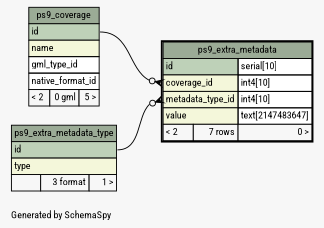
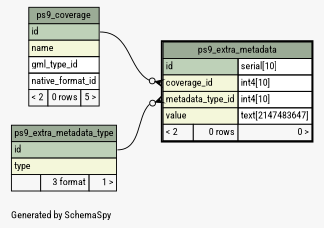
(65, 97) -> (65, 97)
(222, 132) -> (222, 132)
